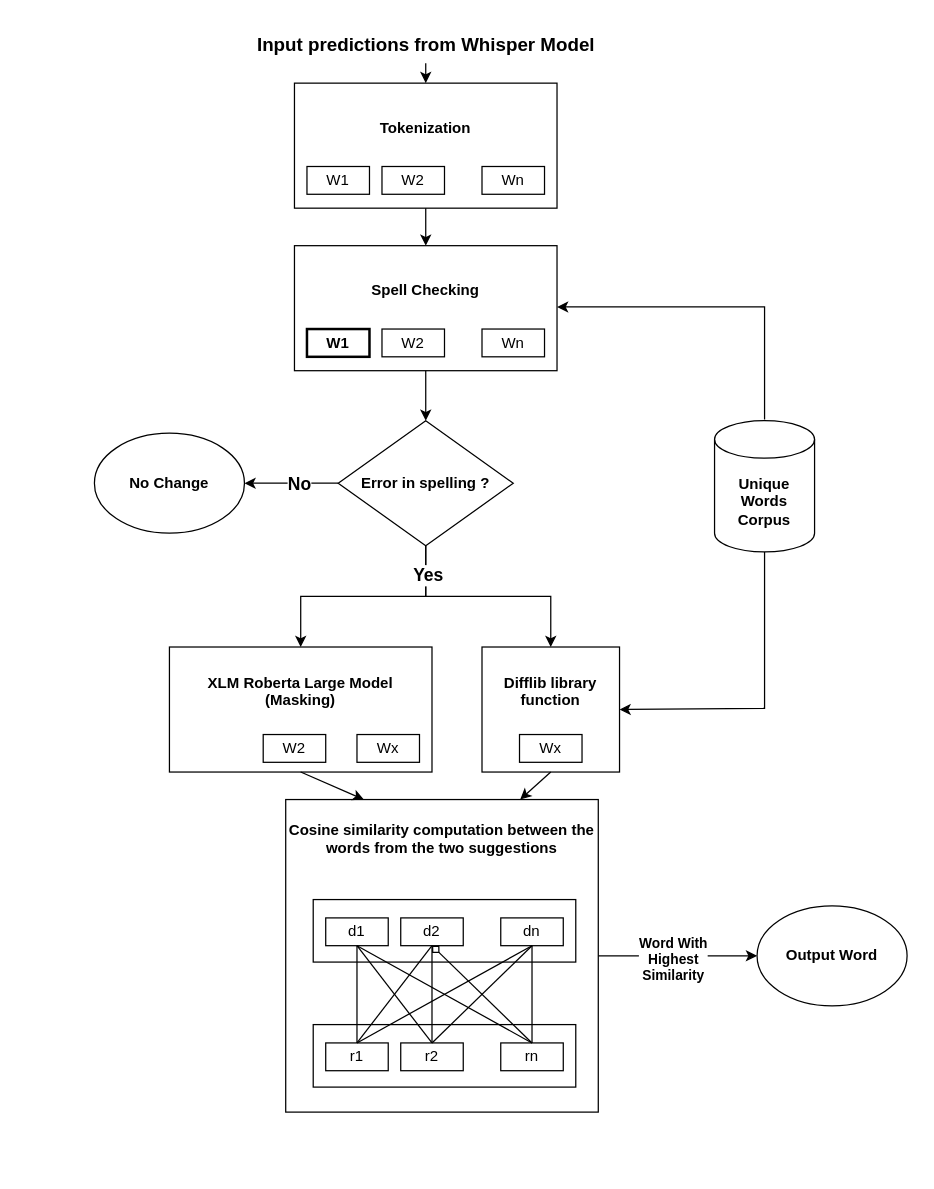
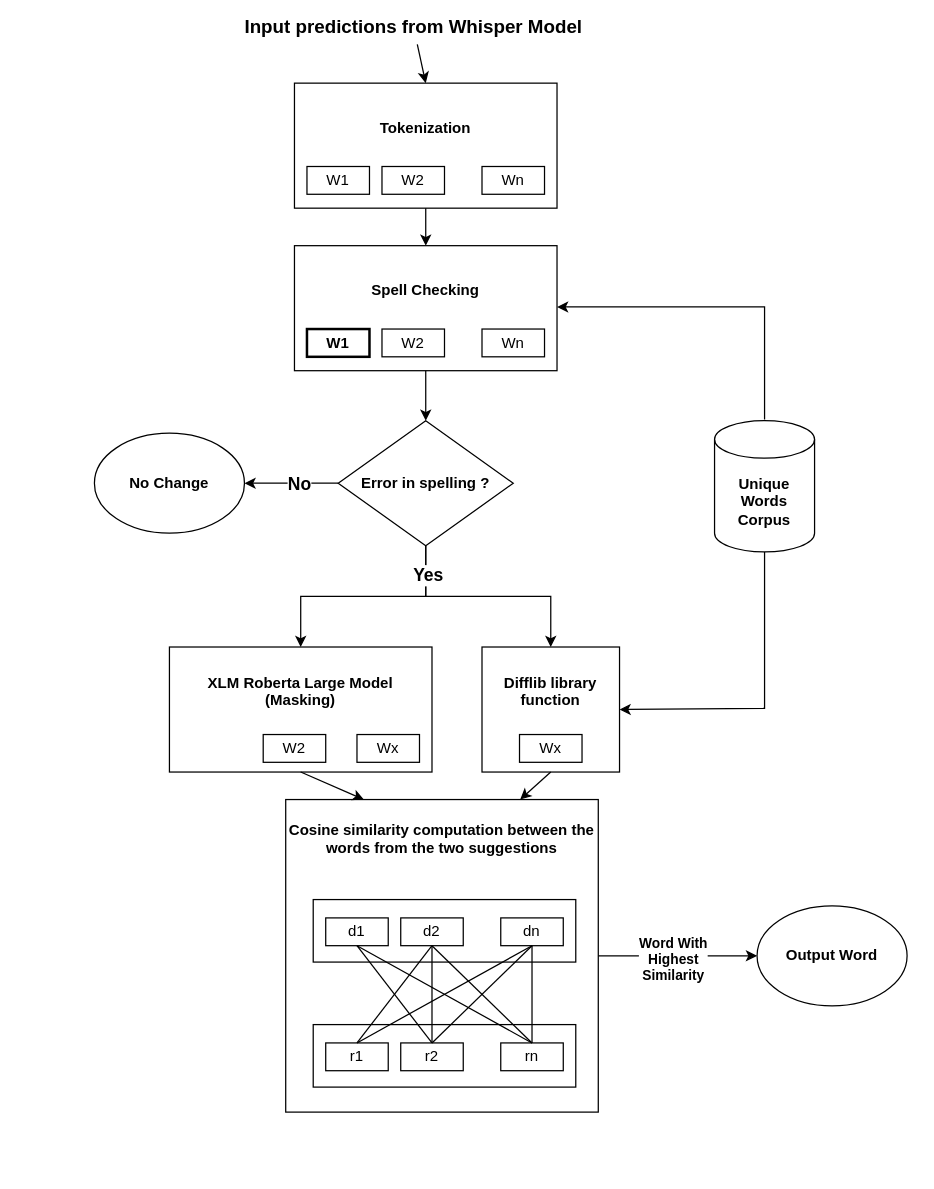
(426, 44) -> (413, 26)
(439, 952) -> (436, 950)
(357, 994) -> none
